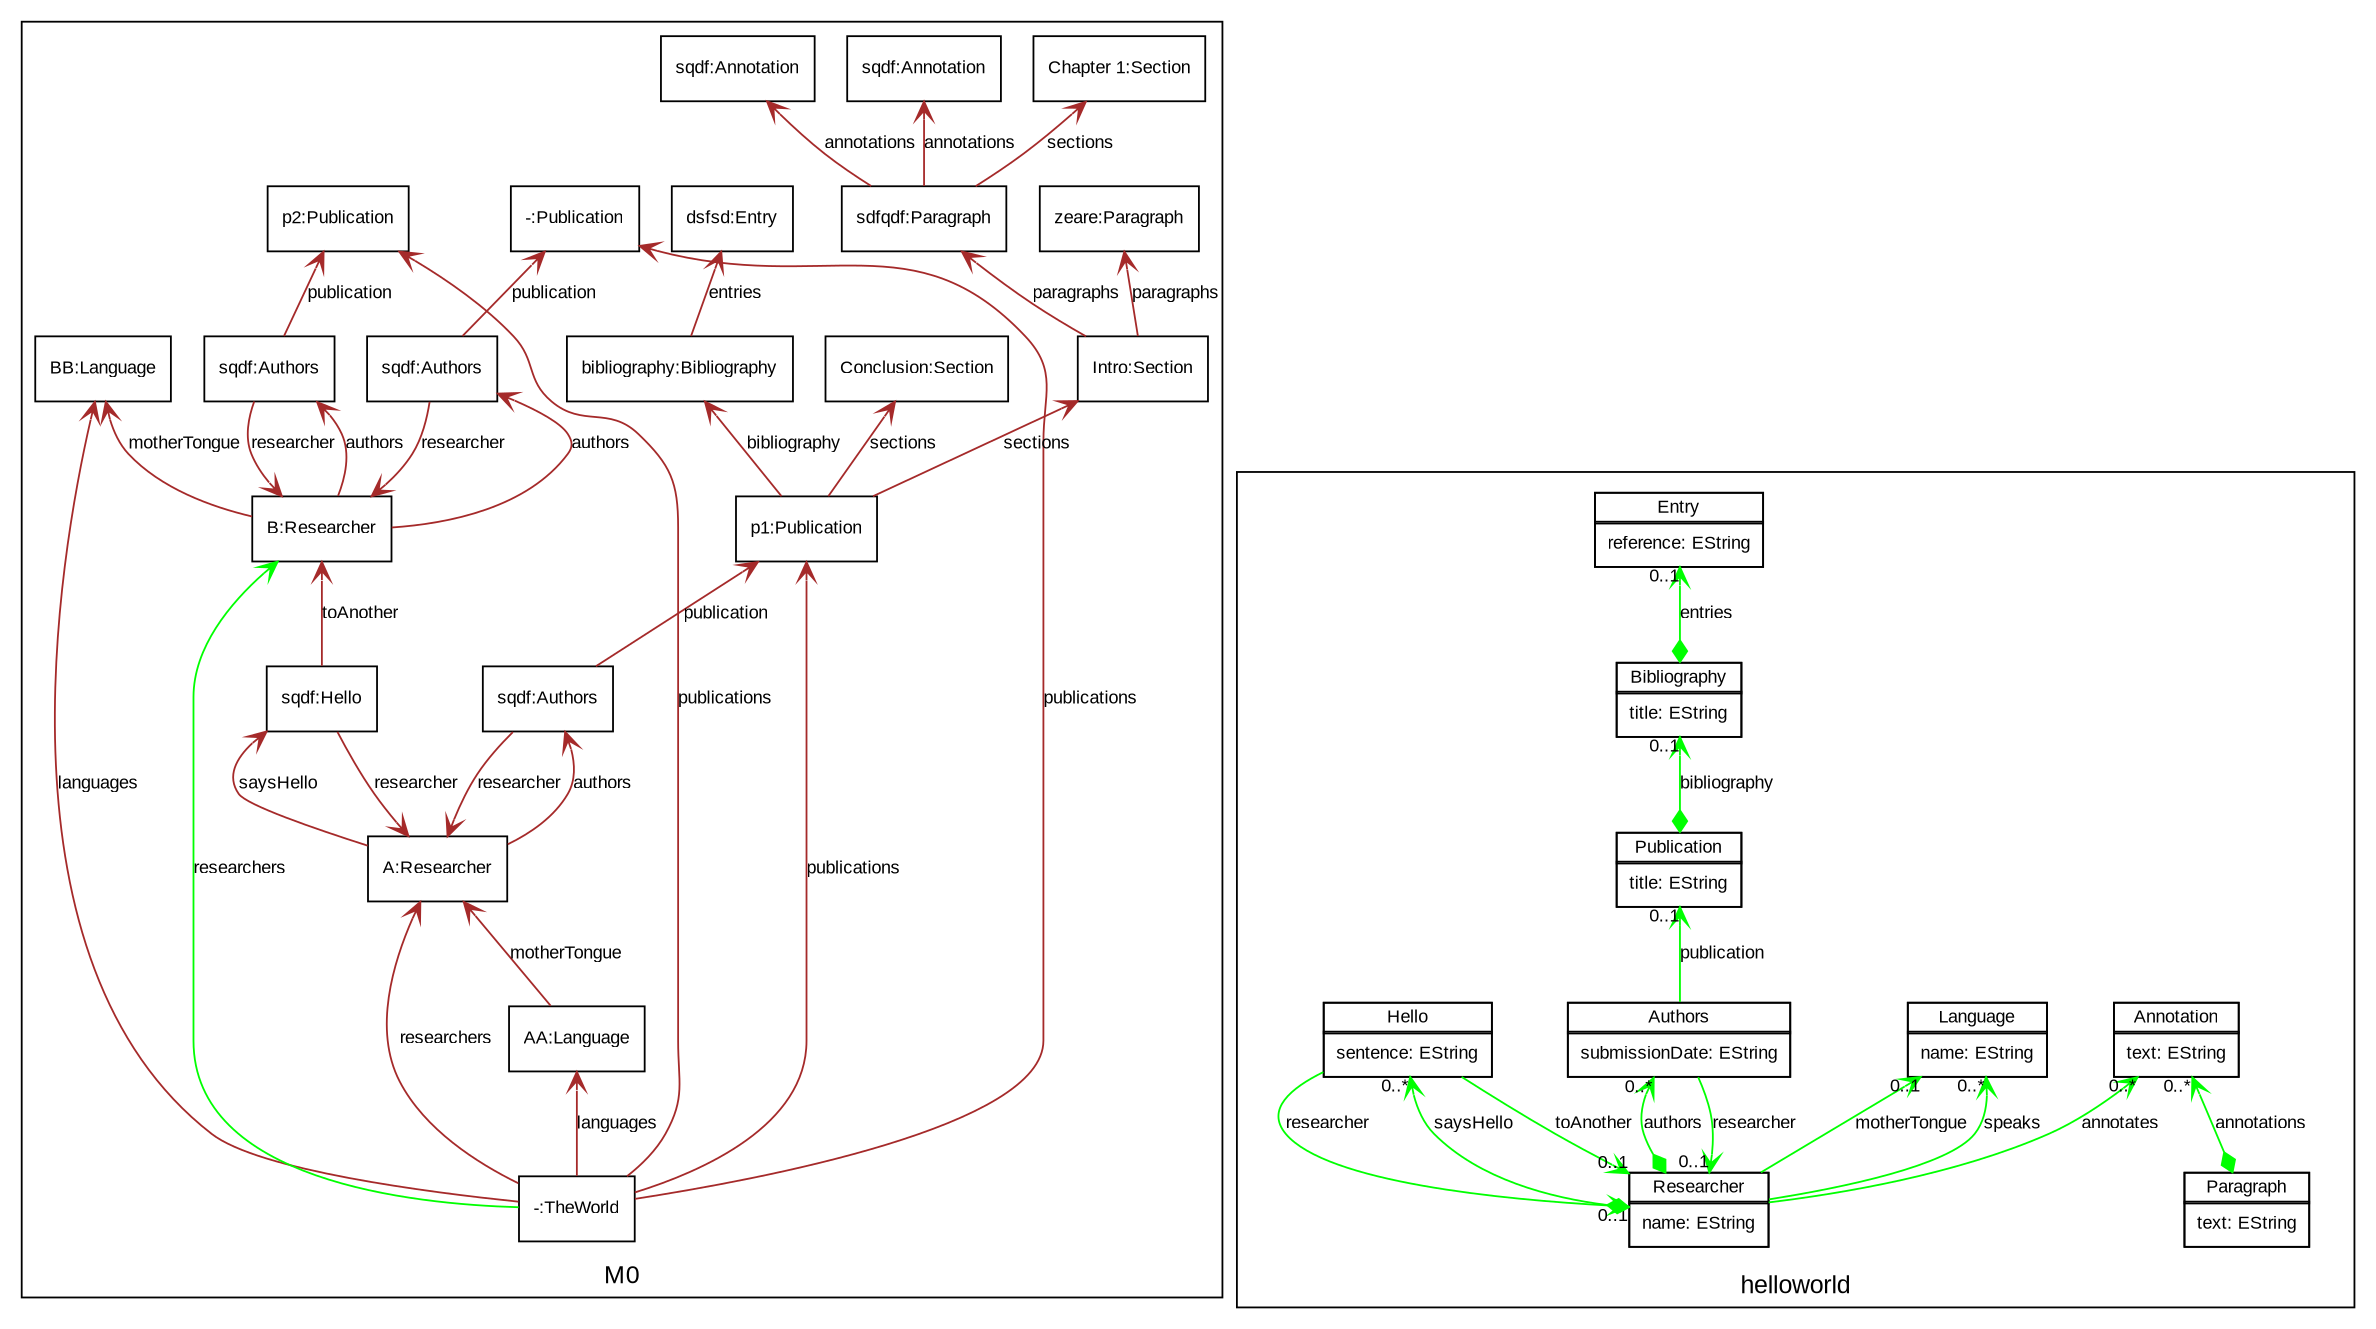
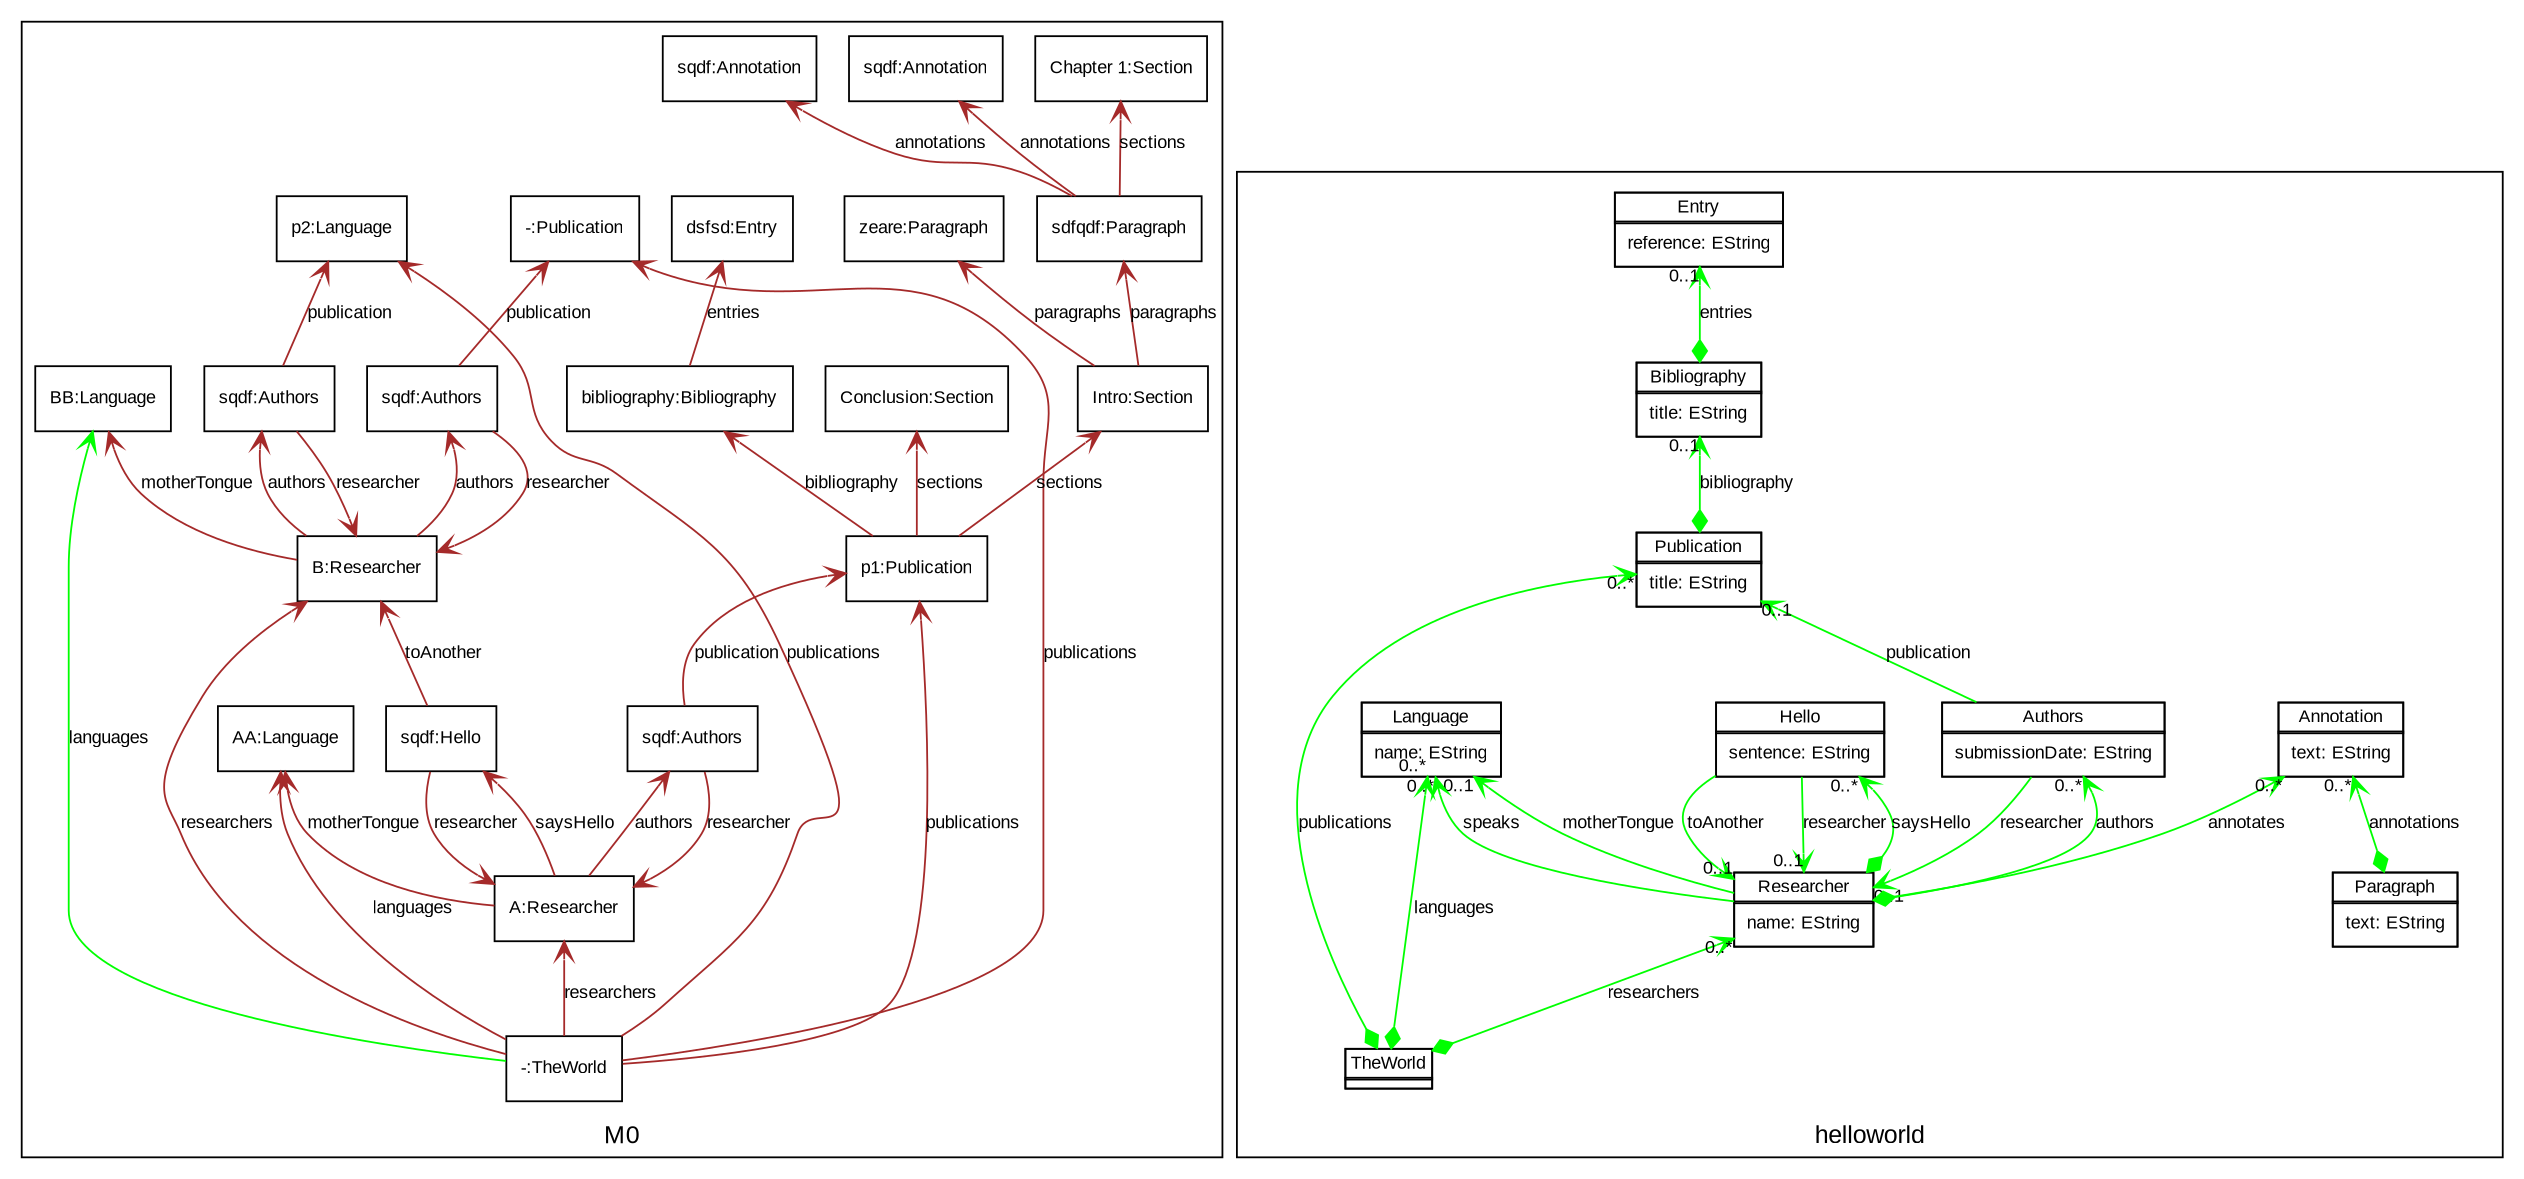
(338, 219) -> (342, 229)
(90, 952) -> (72, 918)
(513, 961) -> (372, 877)
(193, 996) -> (215, 890)
none -> (1389, 1069)
